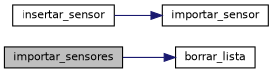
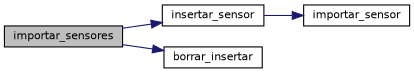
none -> (137, 26)
(215, 57) -> (213, 57)
